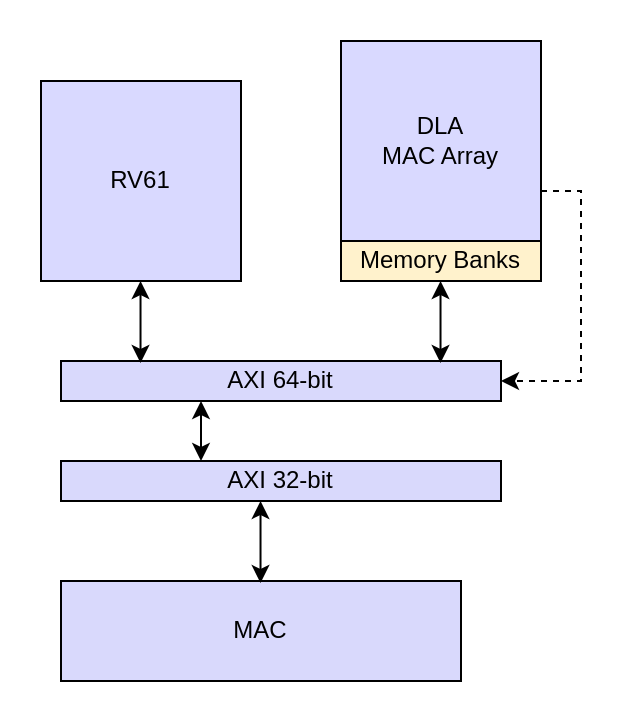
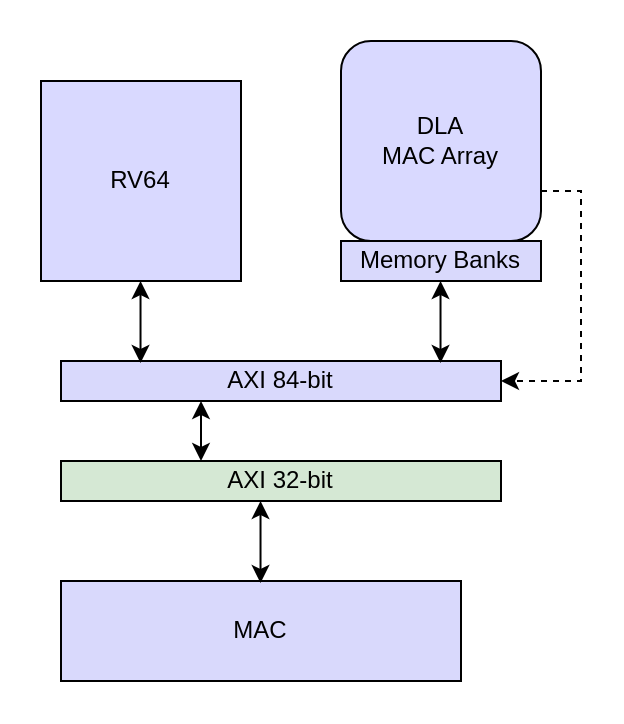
(441, 141) -> (441, 141)
(141, 181) -> (141, 181)
(441, 261) -> (441, 261)
(281, 381) -> (281, 381)
(281, 481) -> (281, 481)
